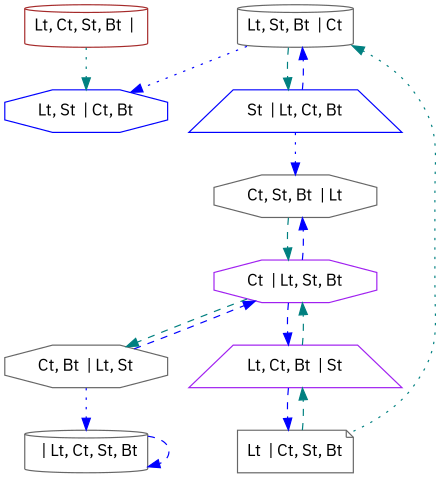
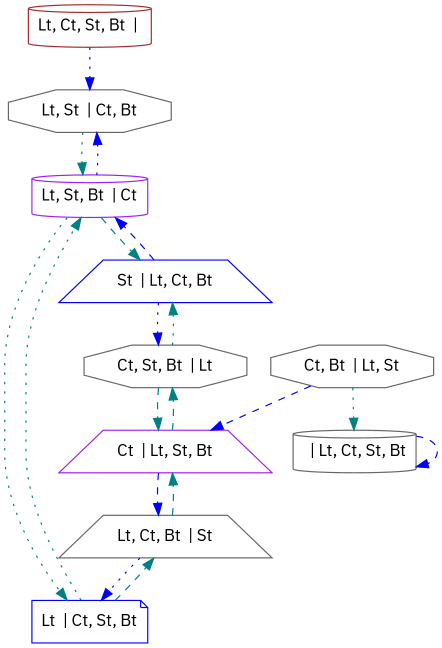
(295, 26) -> (90, 196)
(86, 63) -> (90, 63)
(86, 111) -> (90, 111)
none -> (82, 148)
(303, 245) -> (173, 415)
(295, 281) -> (165, 452)
(192, 320) -> none
none -> (173, 330)
(295, 366) -> (165, 537)
none -> (5, 403)
(86, 403) -> (353, 403)
(288, 403) -> (124, 574)
(295, 452) -> (90, 622)
